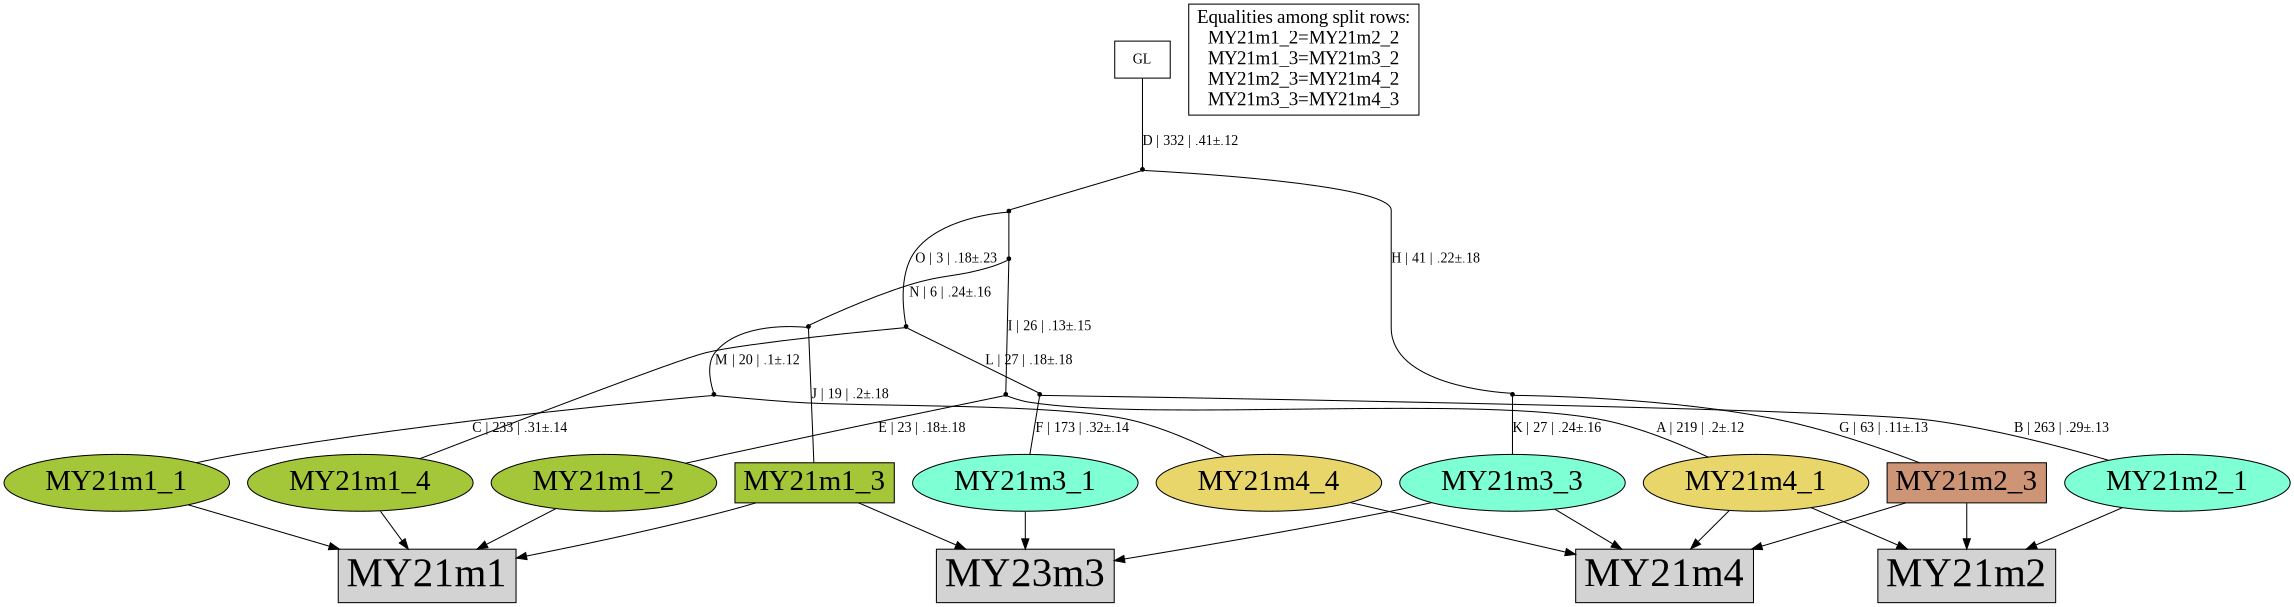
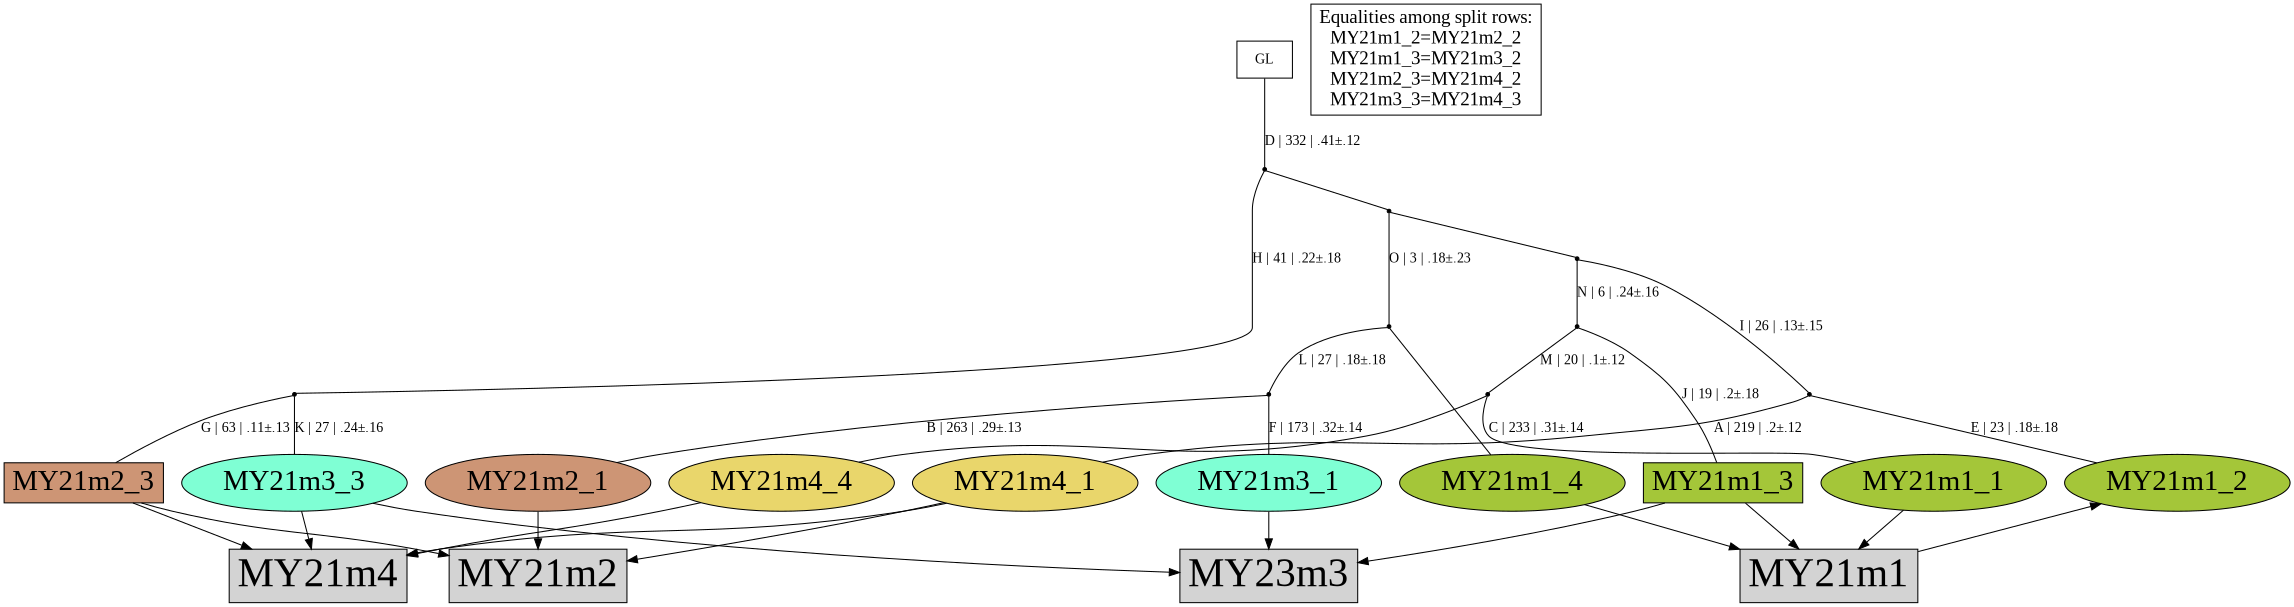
(2177, 483) -> (538, 483)
(521, 526) -> (2005, 529)
